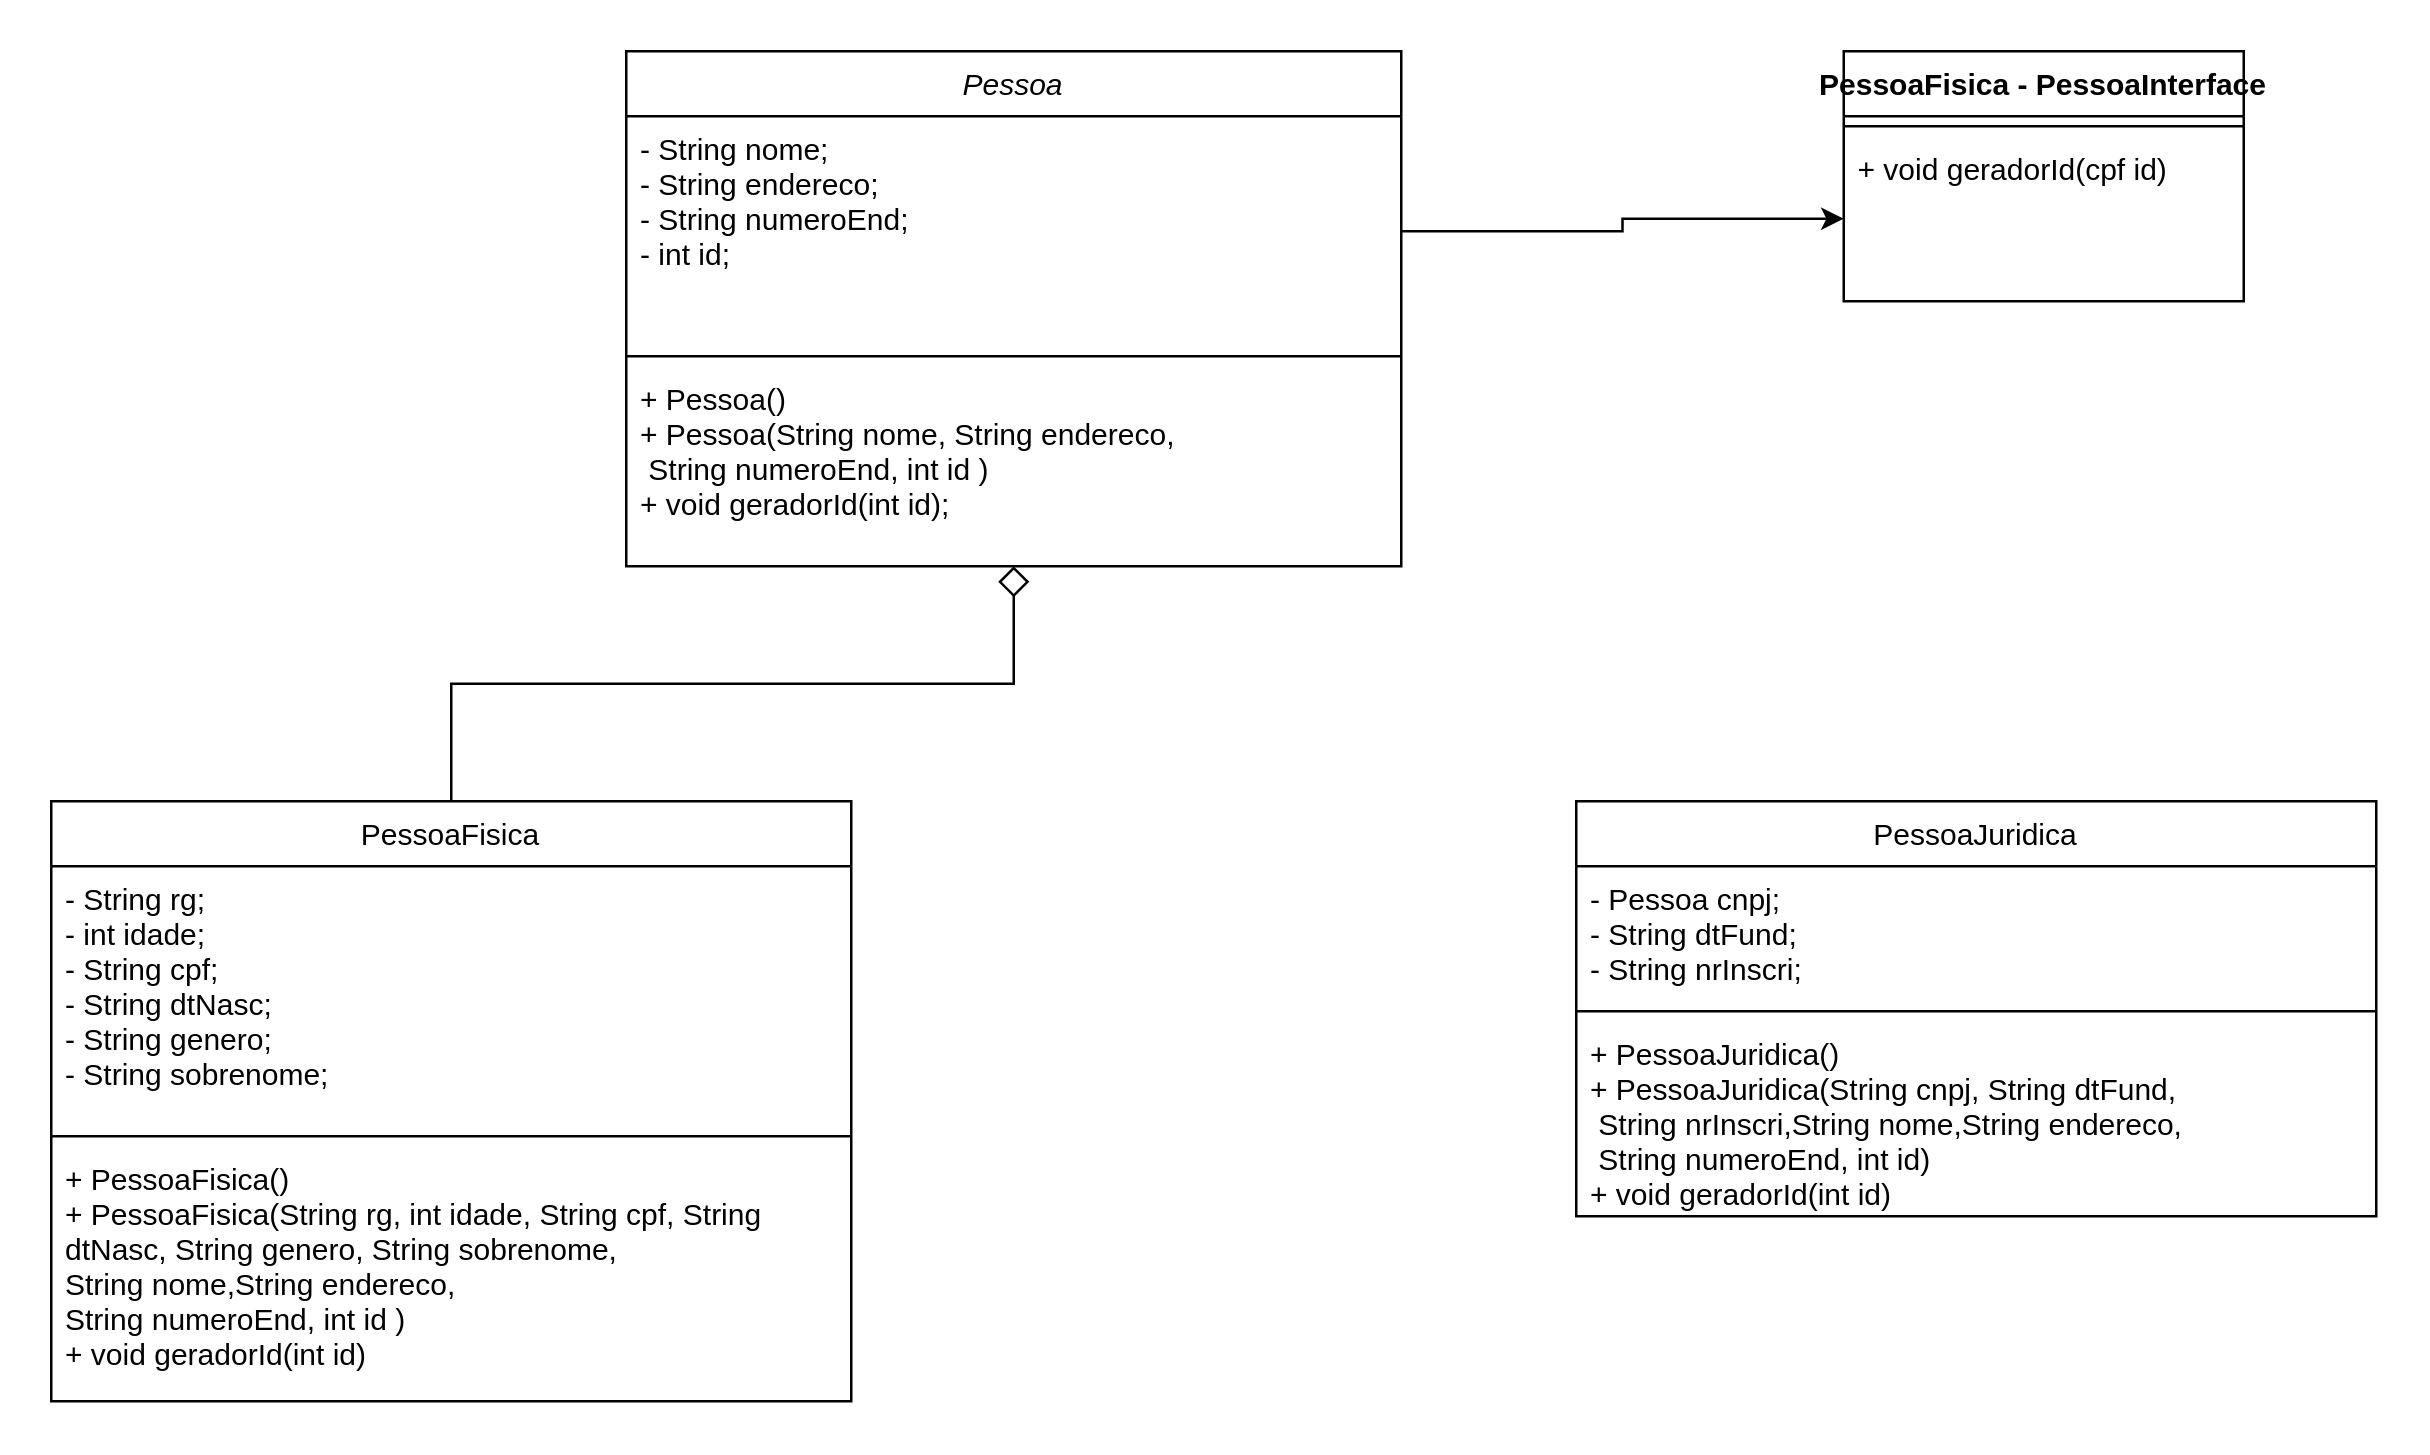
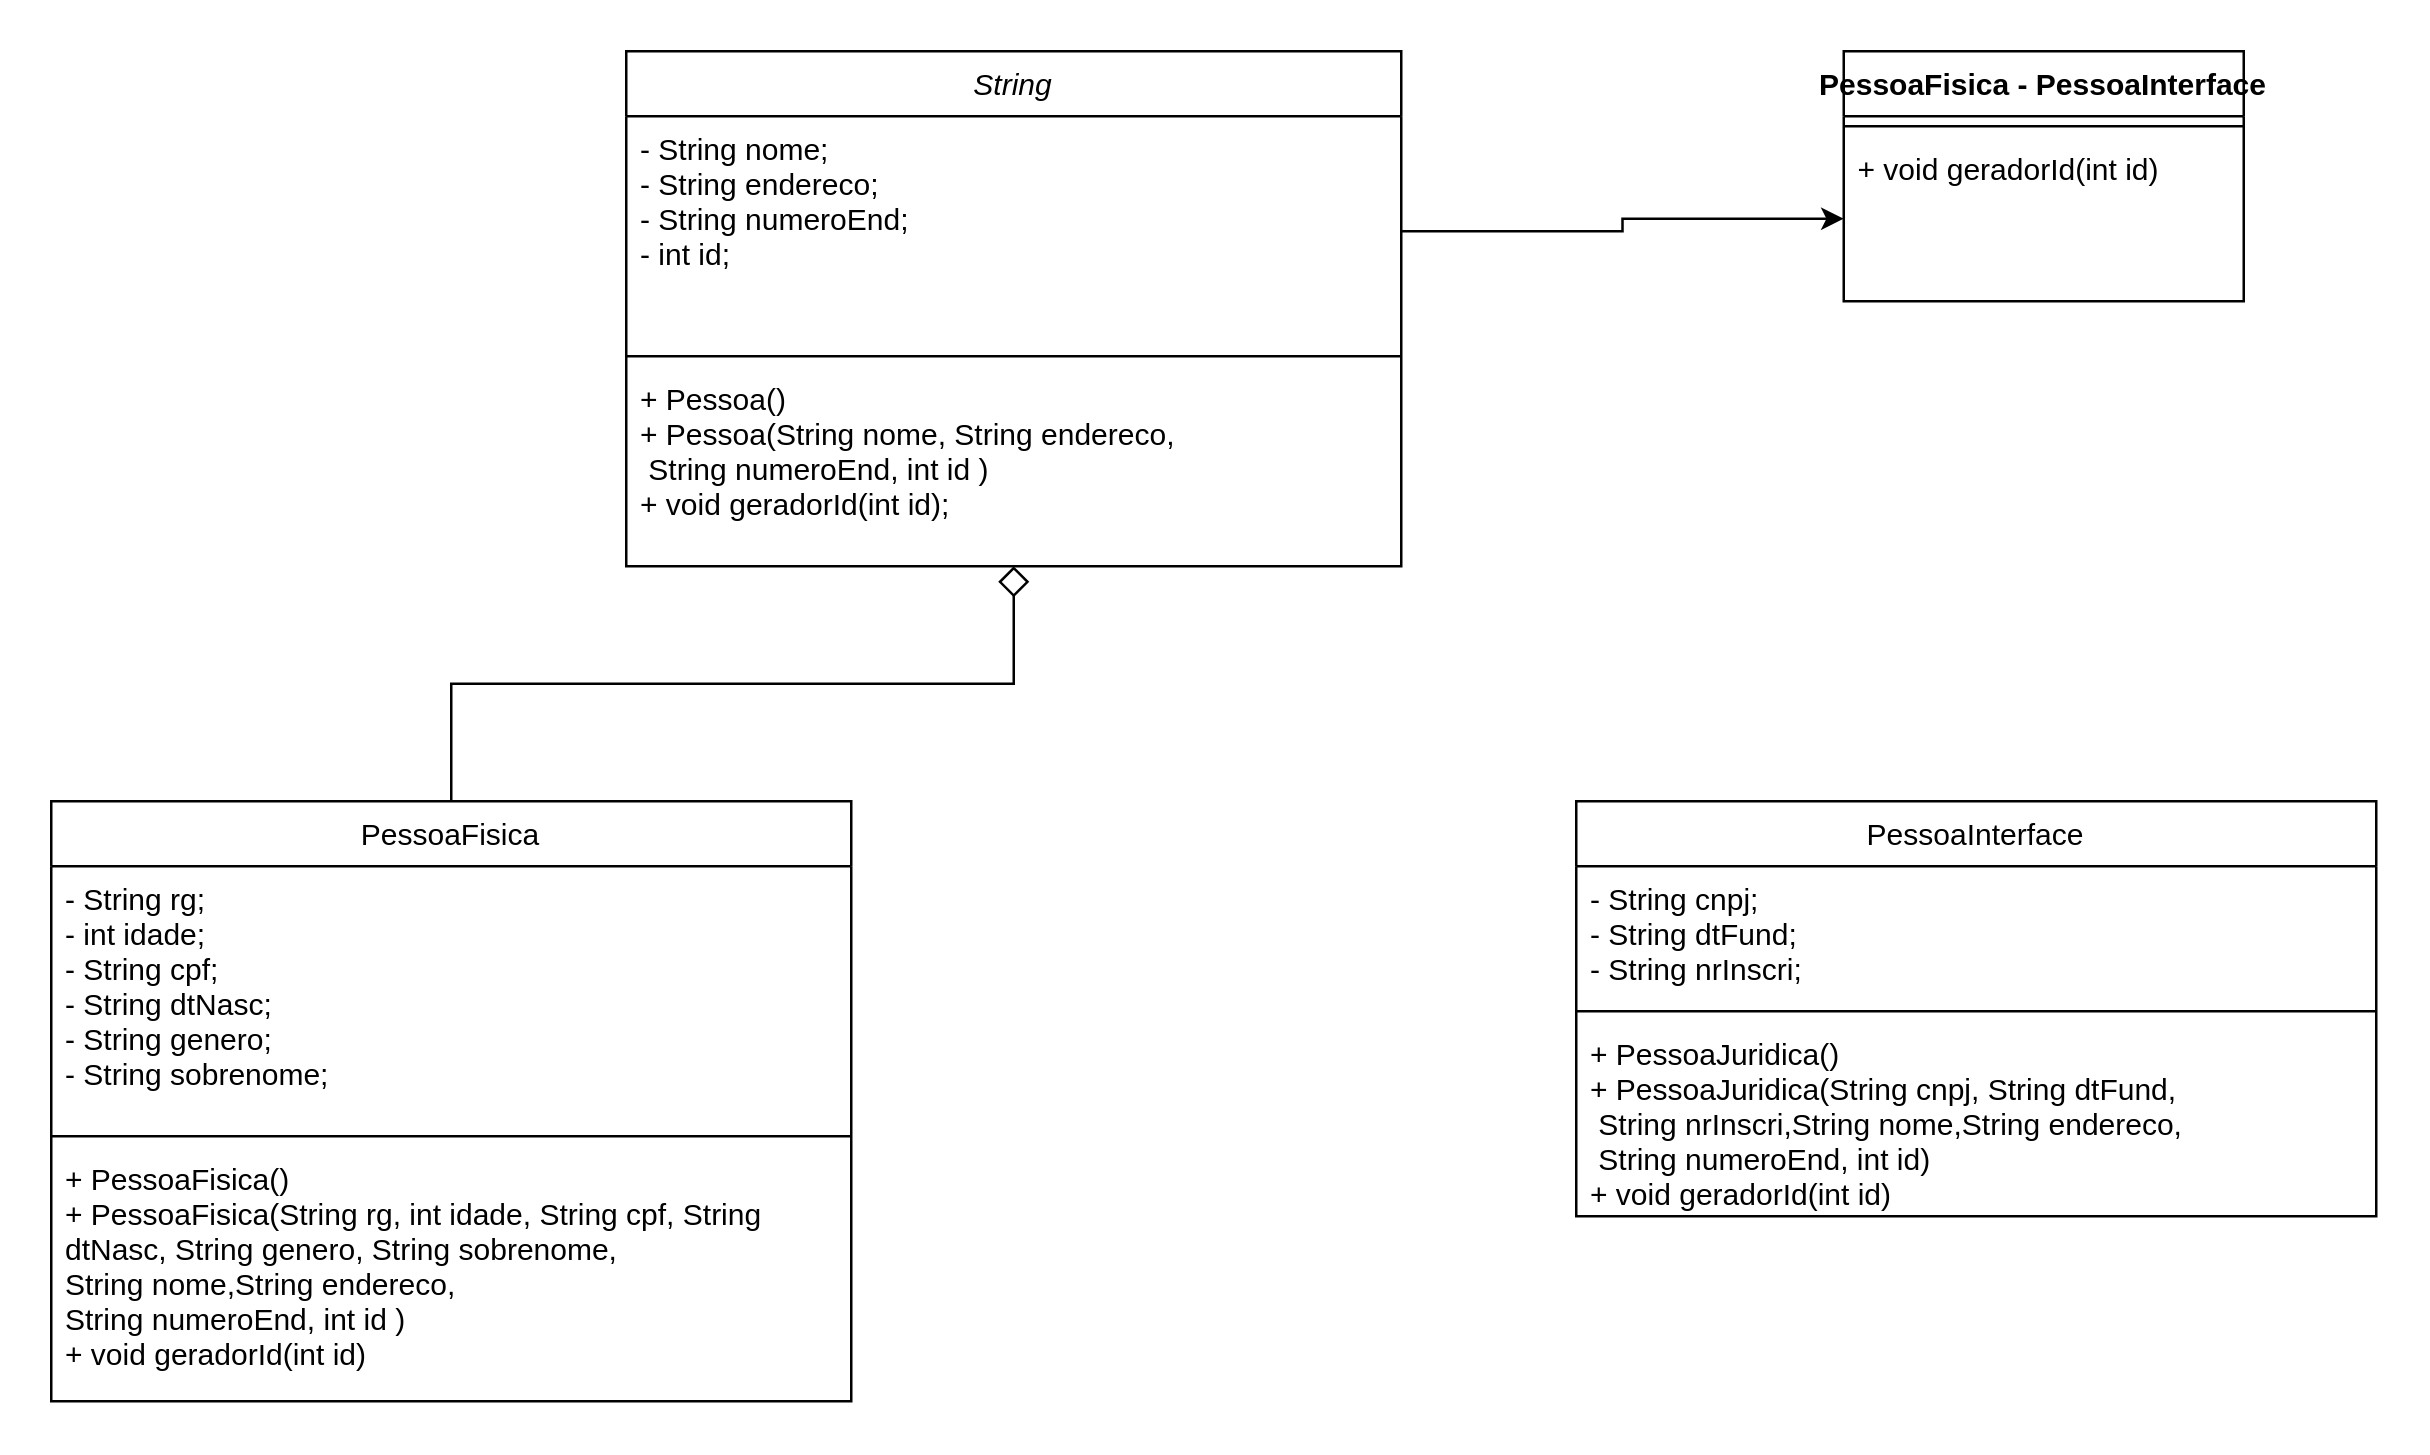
(1013, 85) -> (1013, 85)
(2040, 170) -> (2036, 170)
(1975, 835) -> (1975, 835)
(1696, 900) -> (1692, 900)
